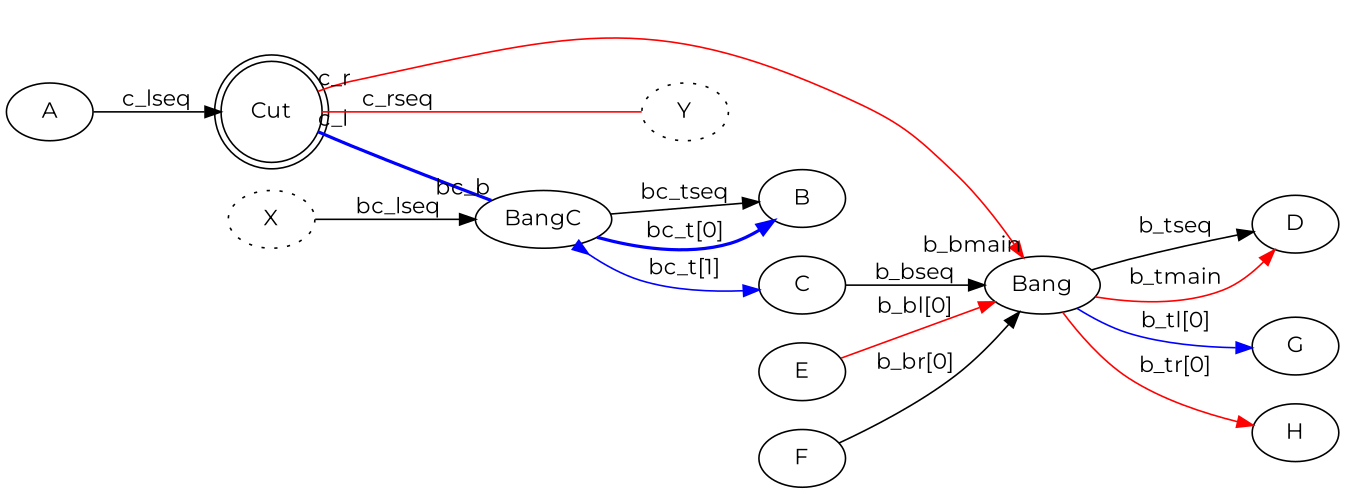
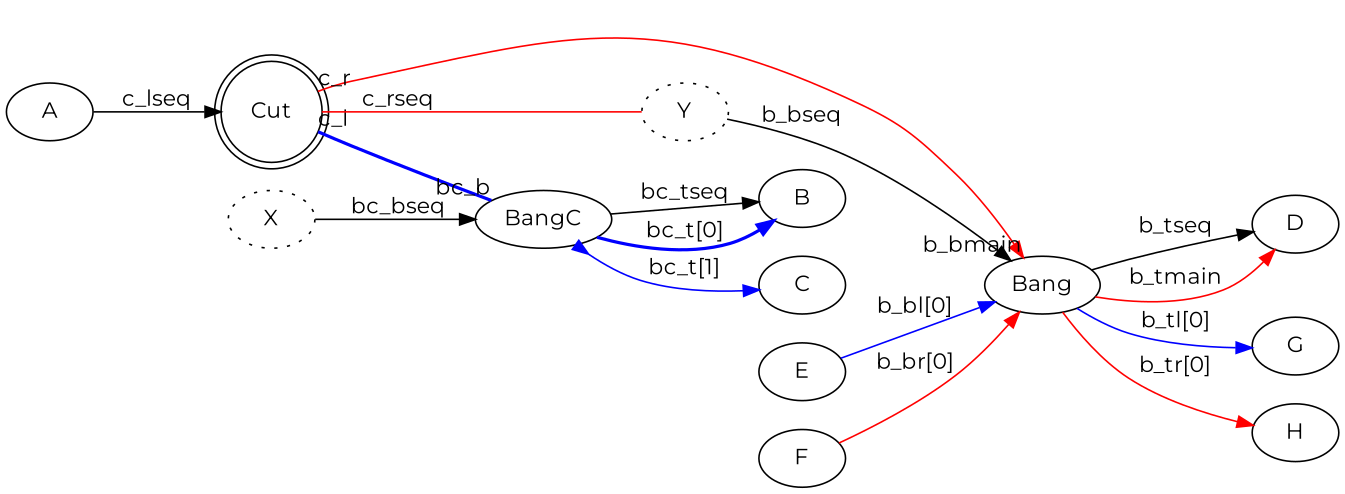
(399, 207) -> (399, 207)
(907, 285) -> (871, 168)
(910, 333) -> (910, 333)
(931, 393) -> (931, 393)
